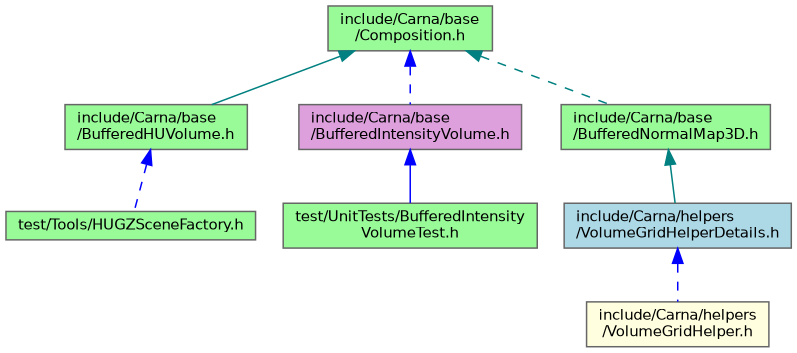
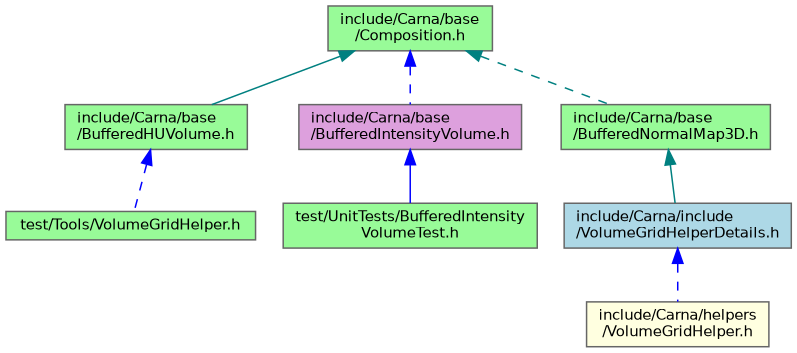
(131, 226) -> (131, 226)
(678, 226) -> (678, 226)
